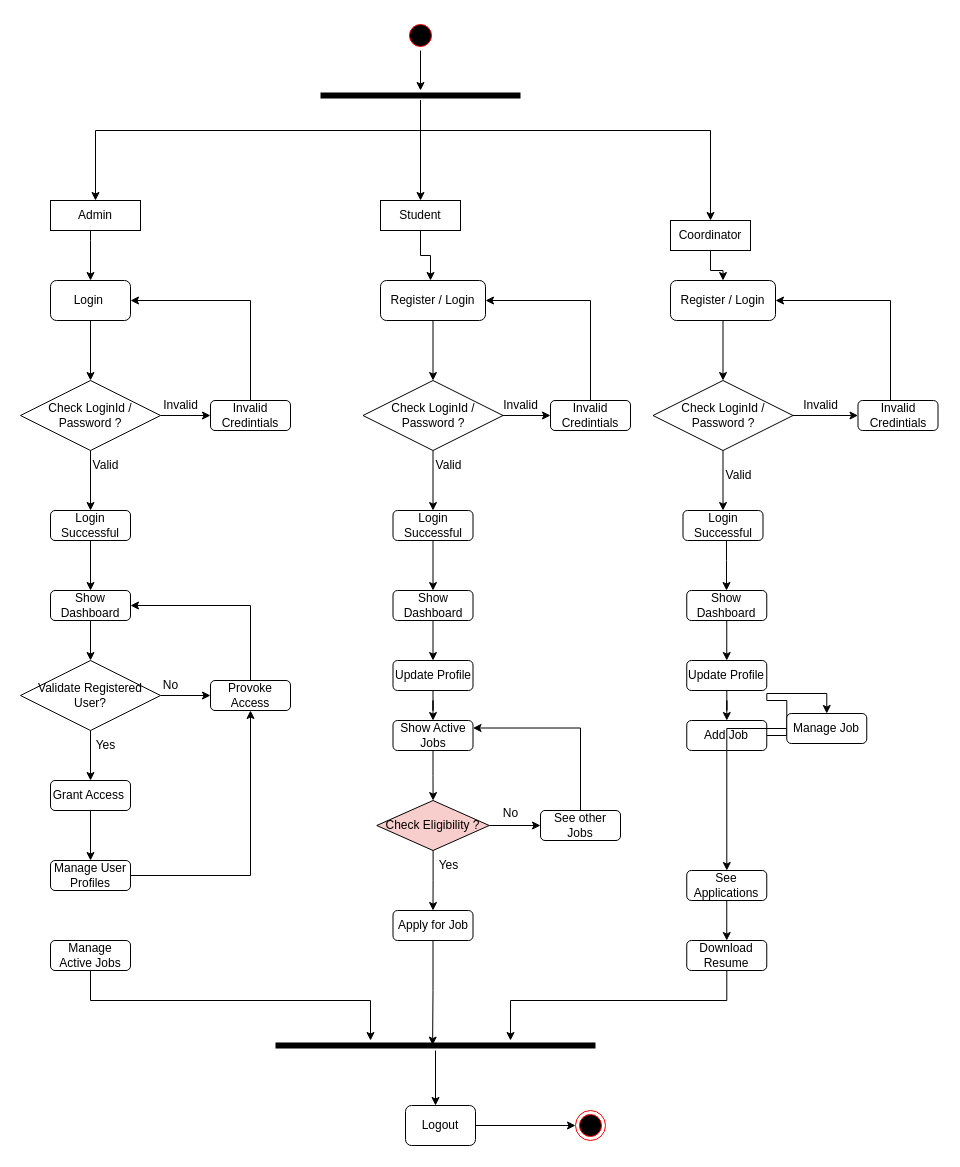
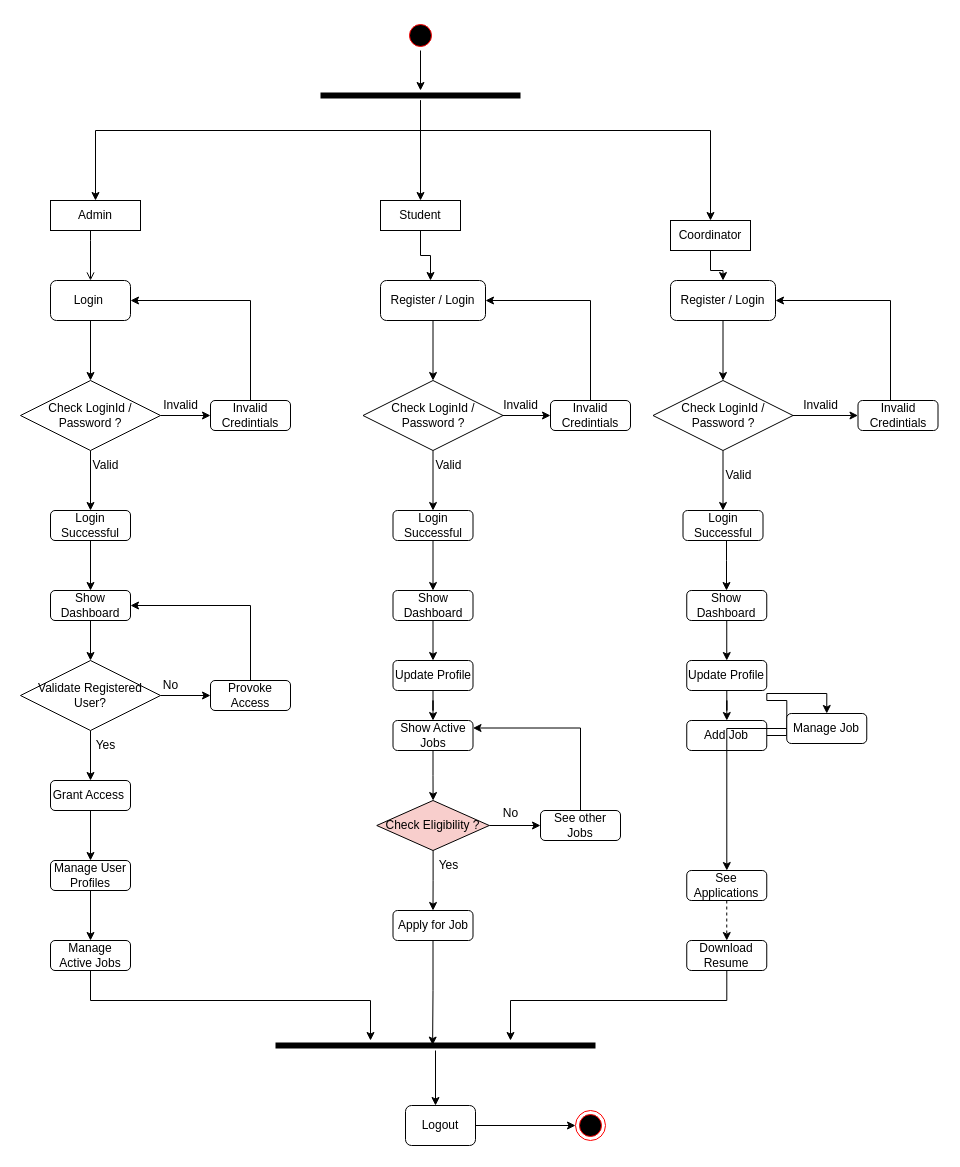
(91, 272) -> (91, 274)
(251, 856) -> (91, 912)
(727, 917) -> (727, 917)
